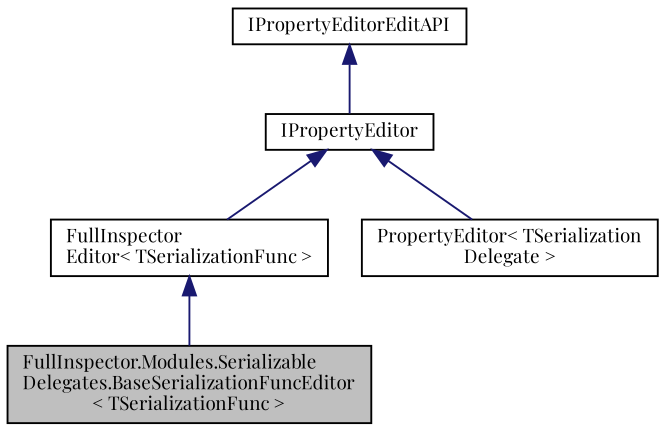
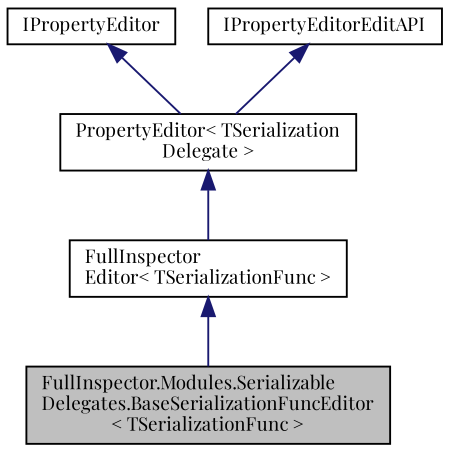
(350, 89) -> (265, 86)
(269, 190) -> (208, 215)
